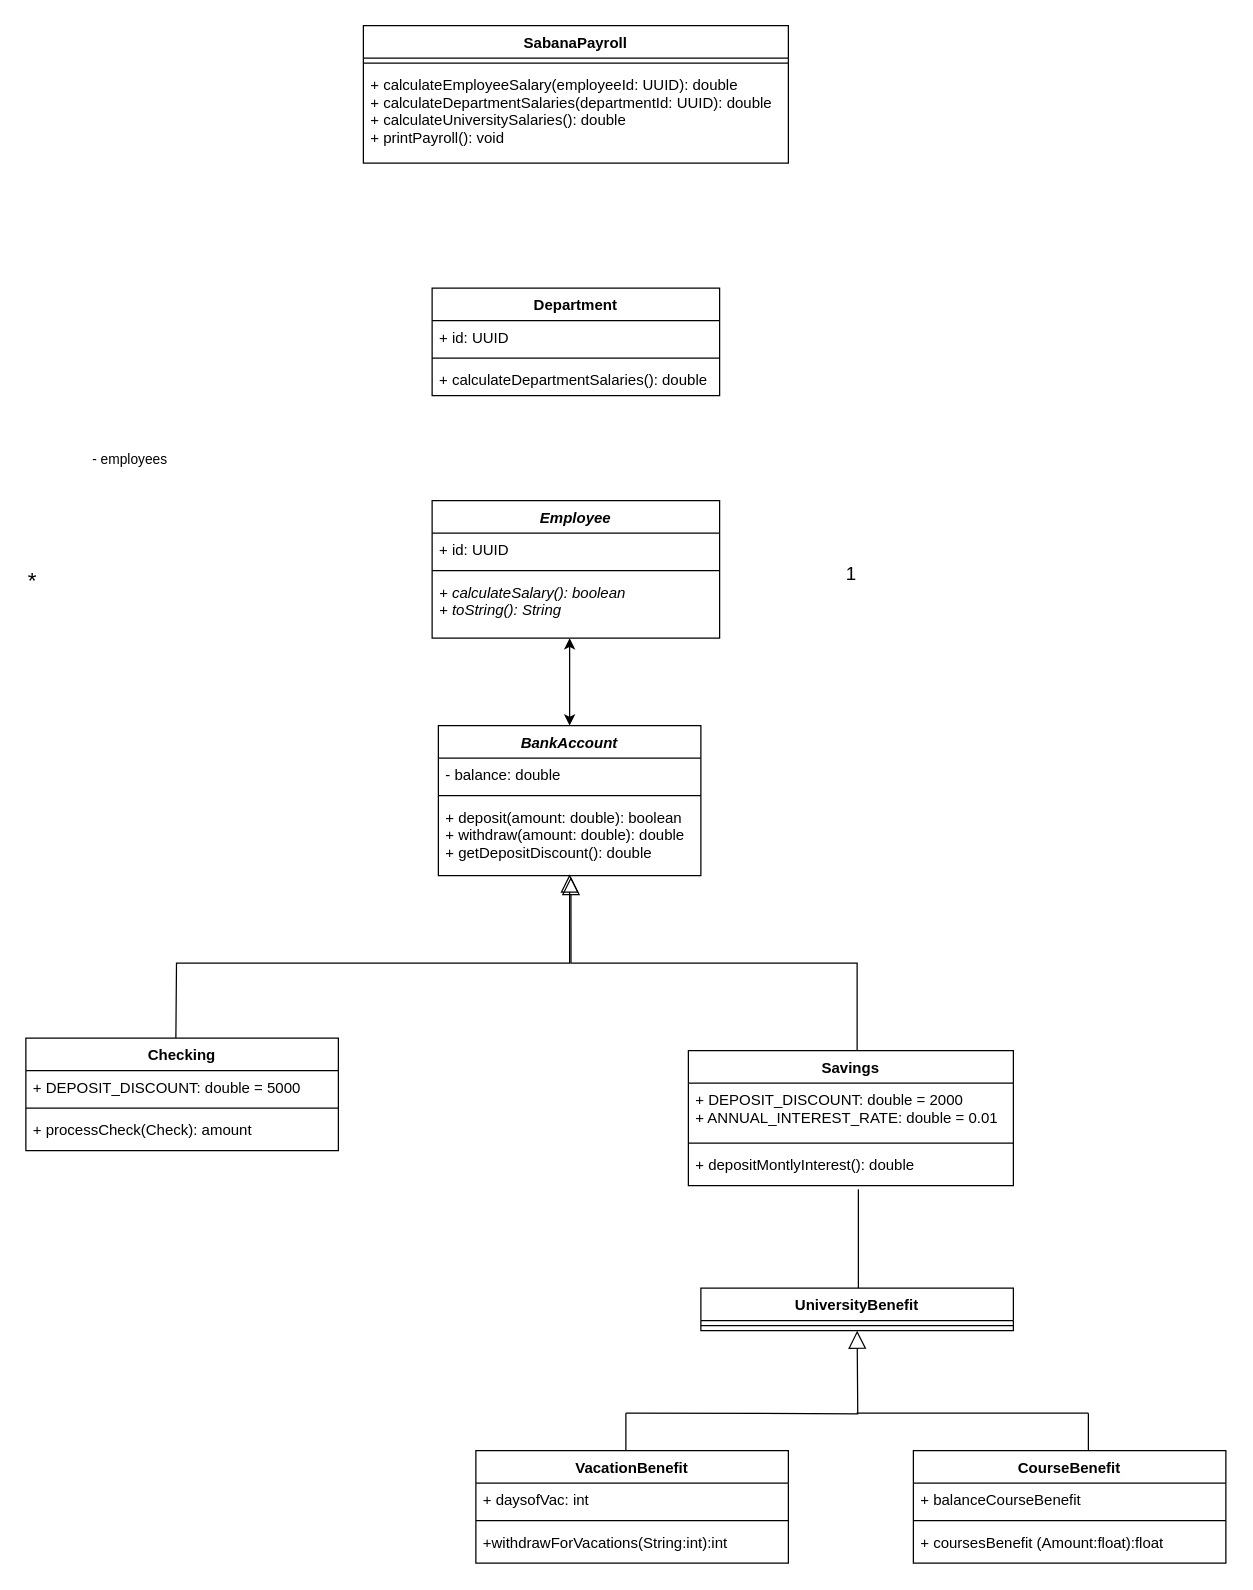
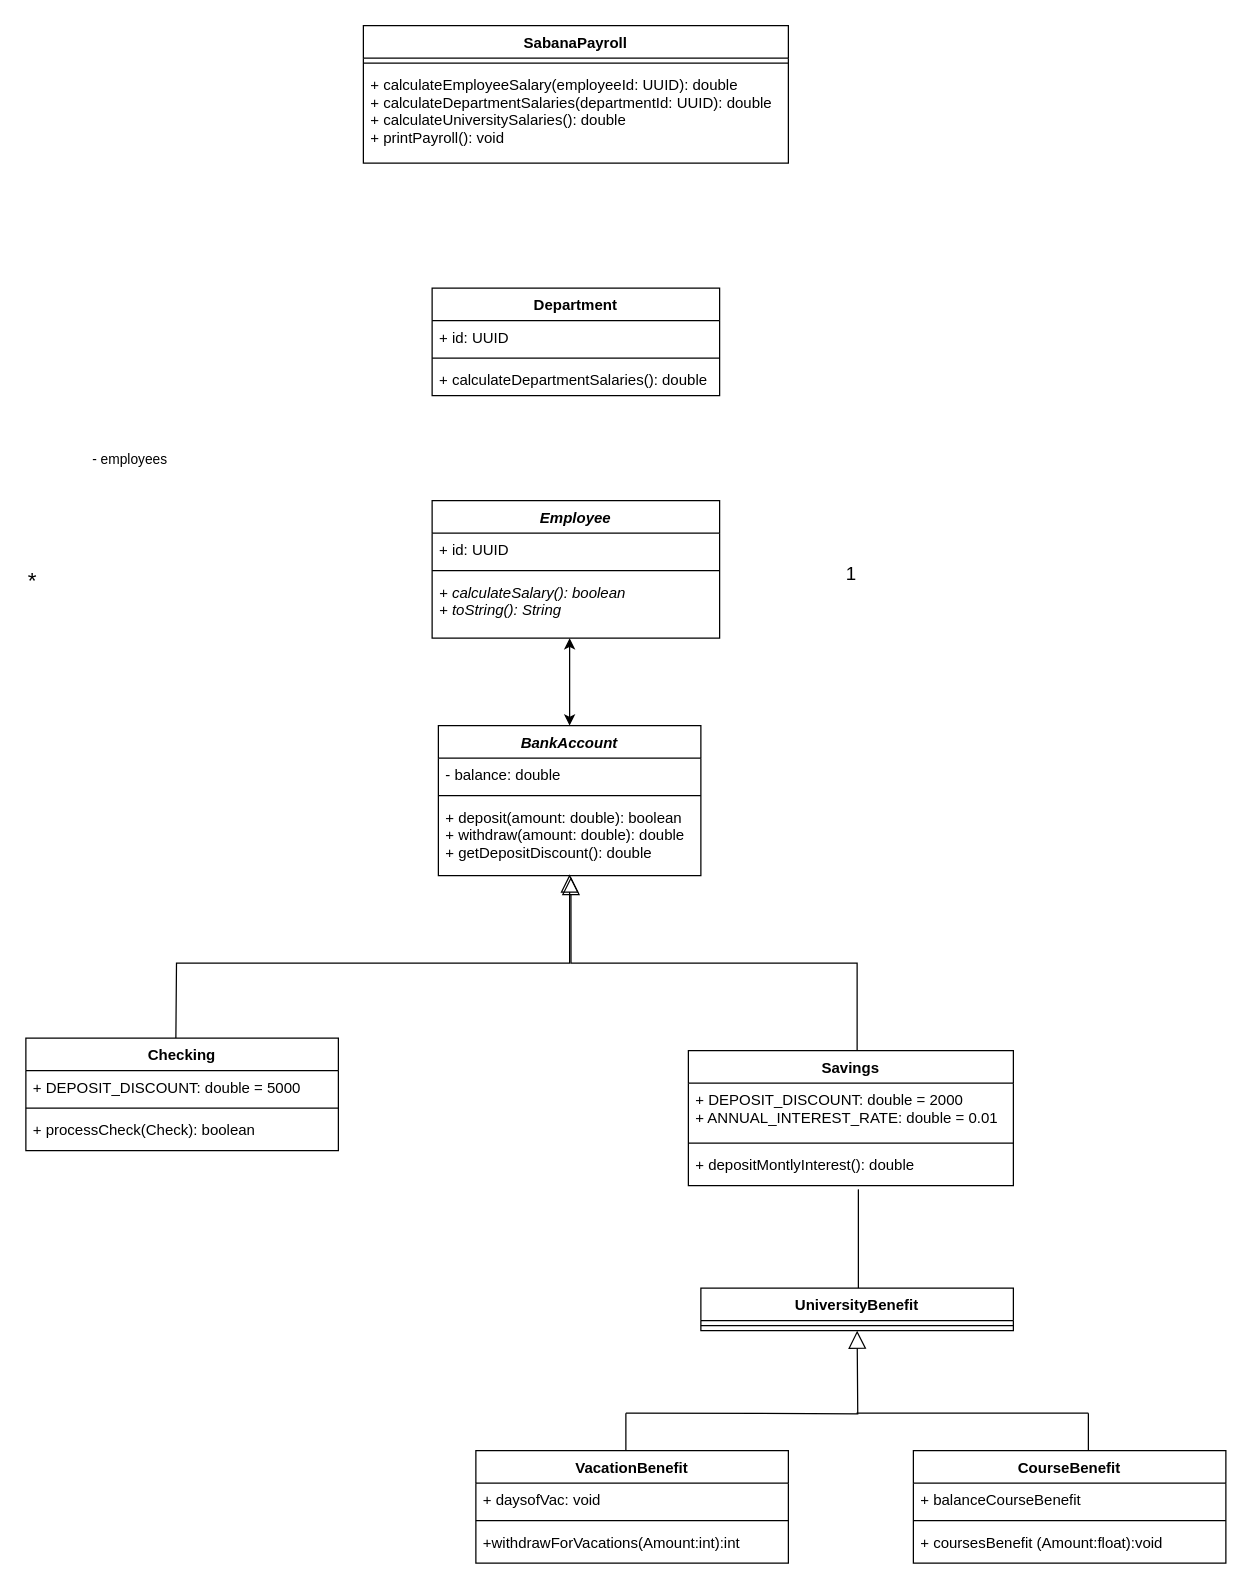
(148, 1130) -> (151, 1130)
(542, 1500) -> (546, 1500)
(624, 1543) -> (626, 1543)
(1062, 1543) -> (1058, 1543)
